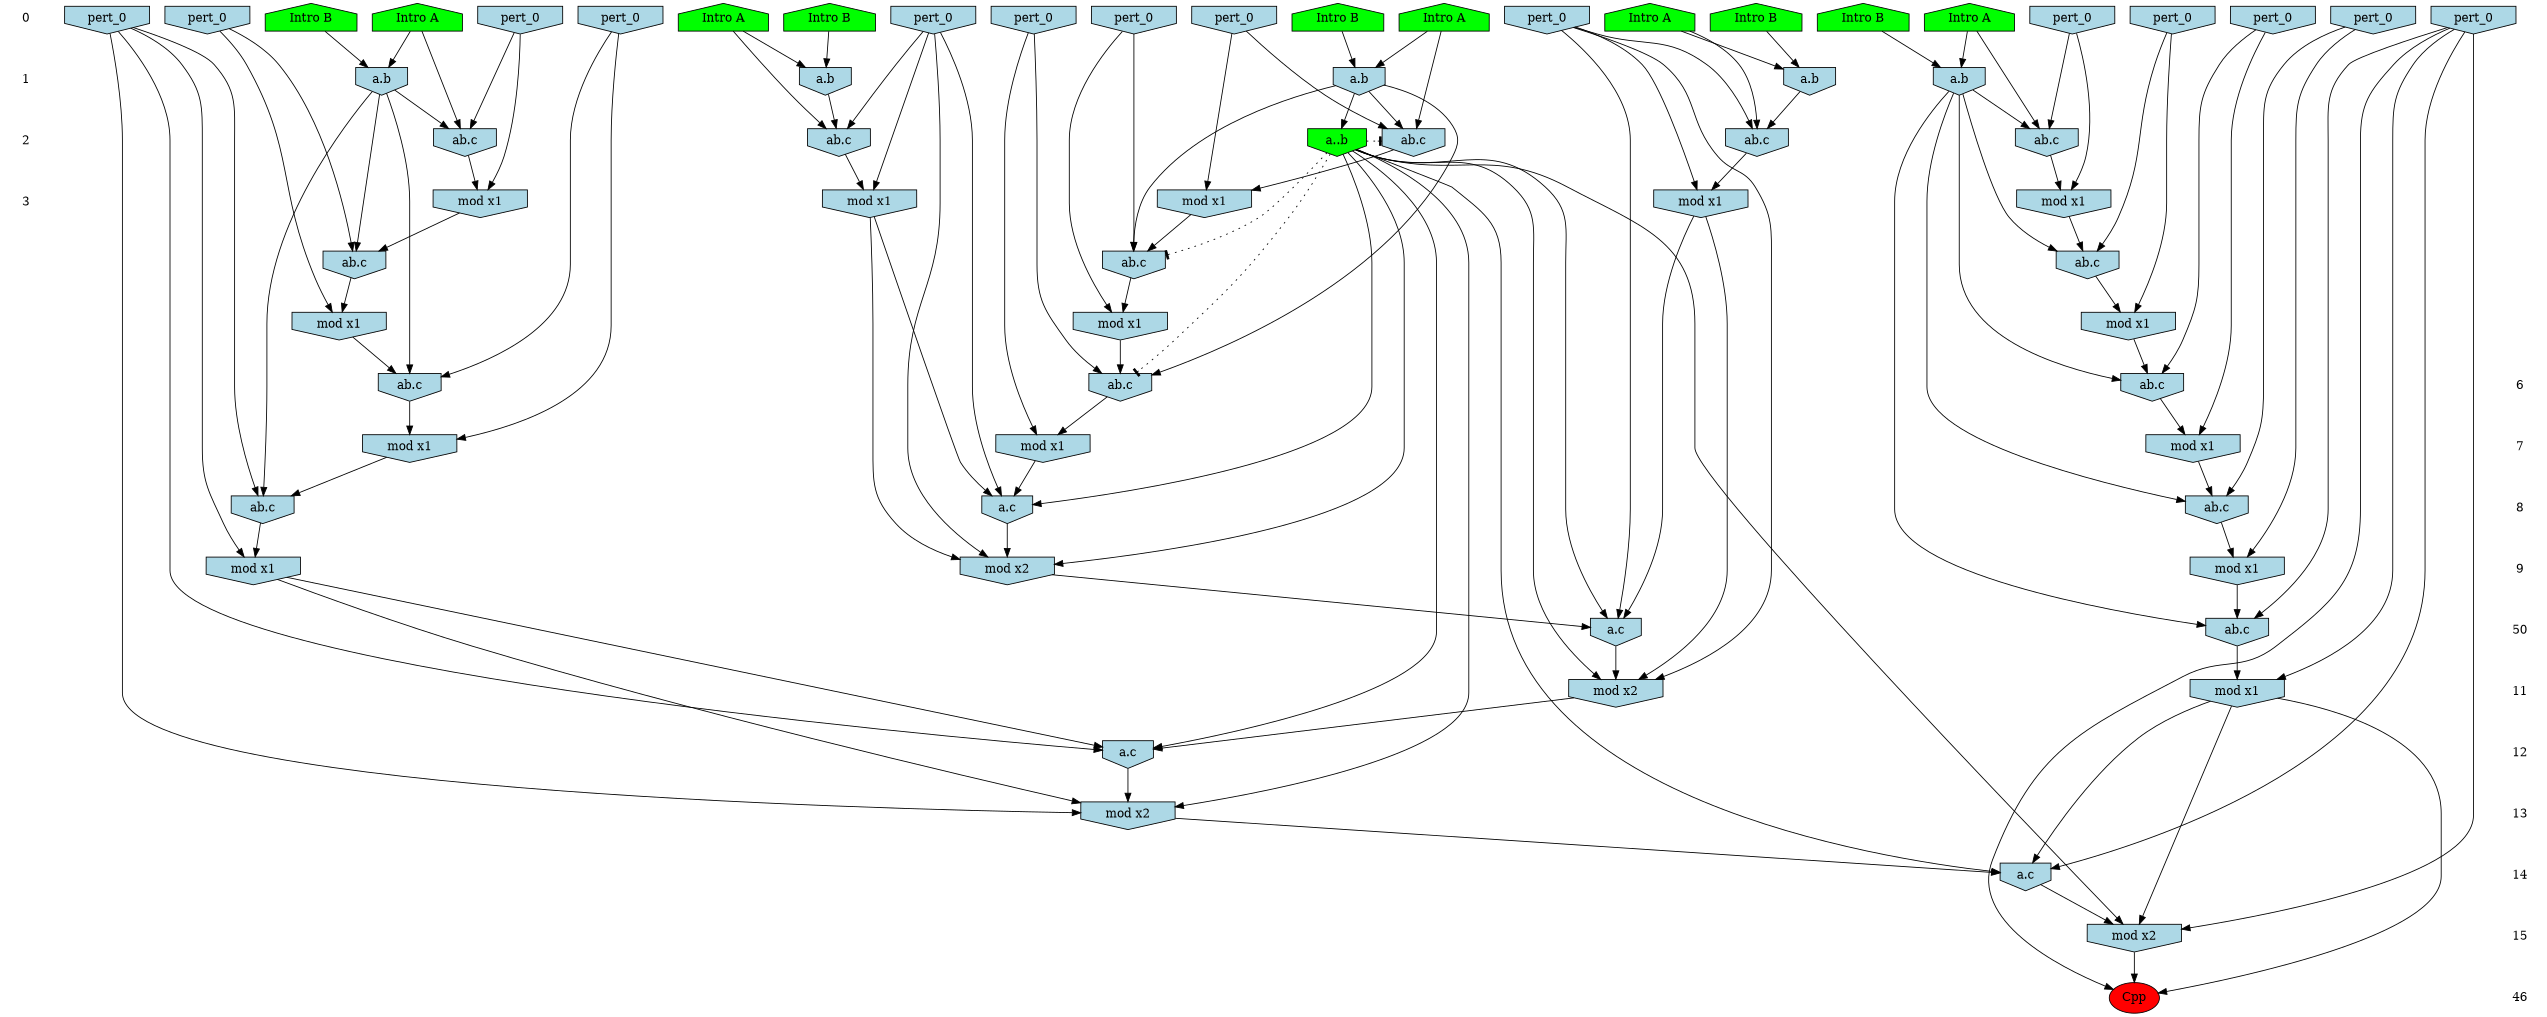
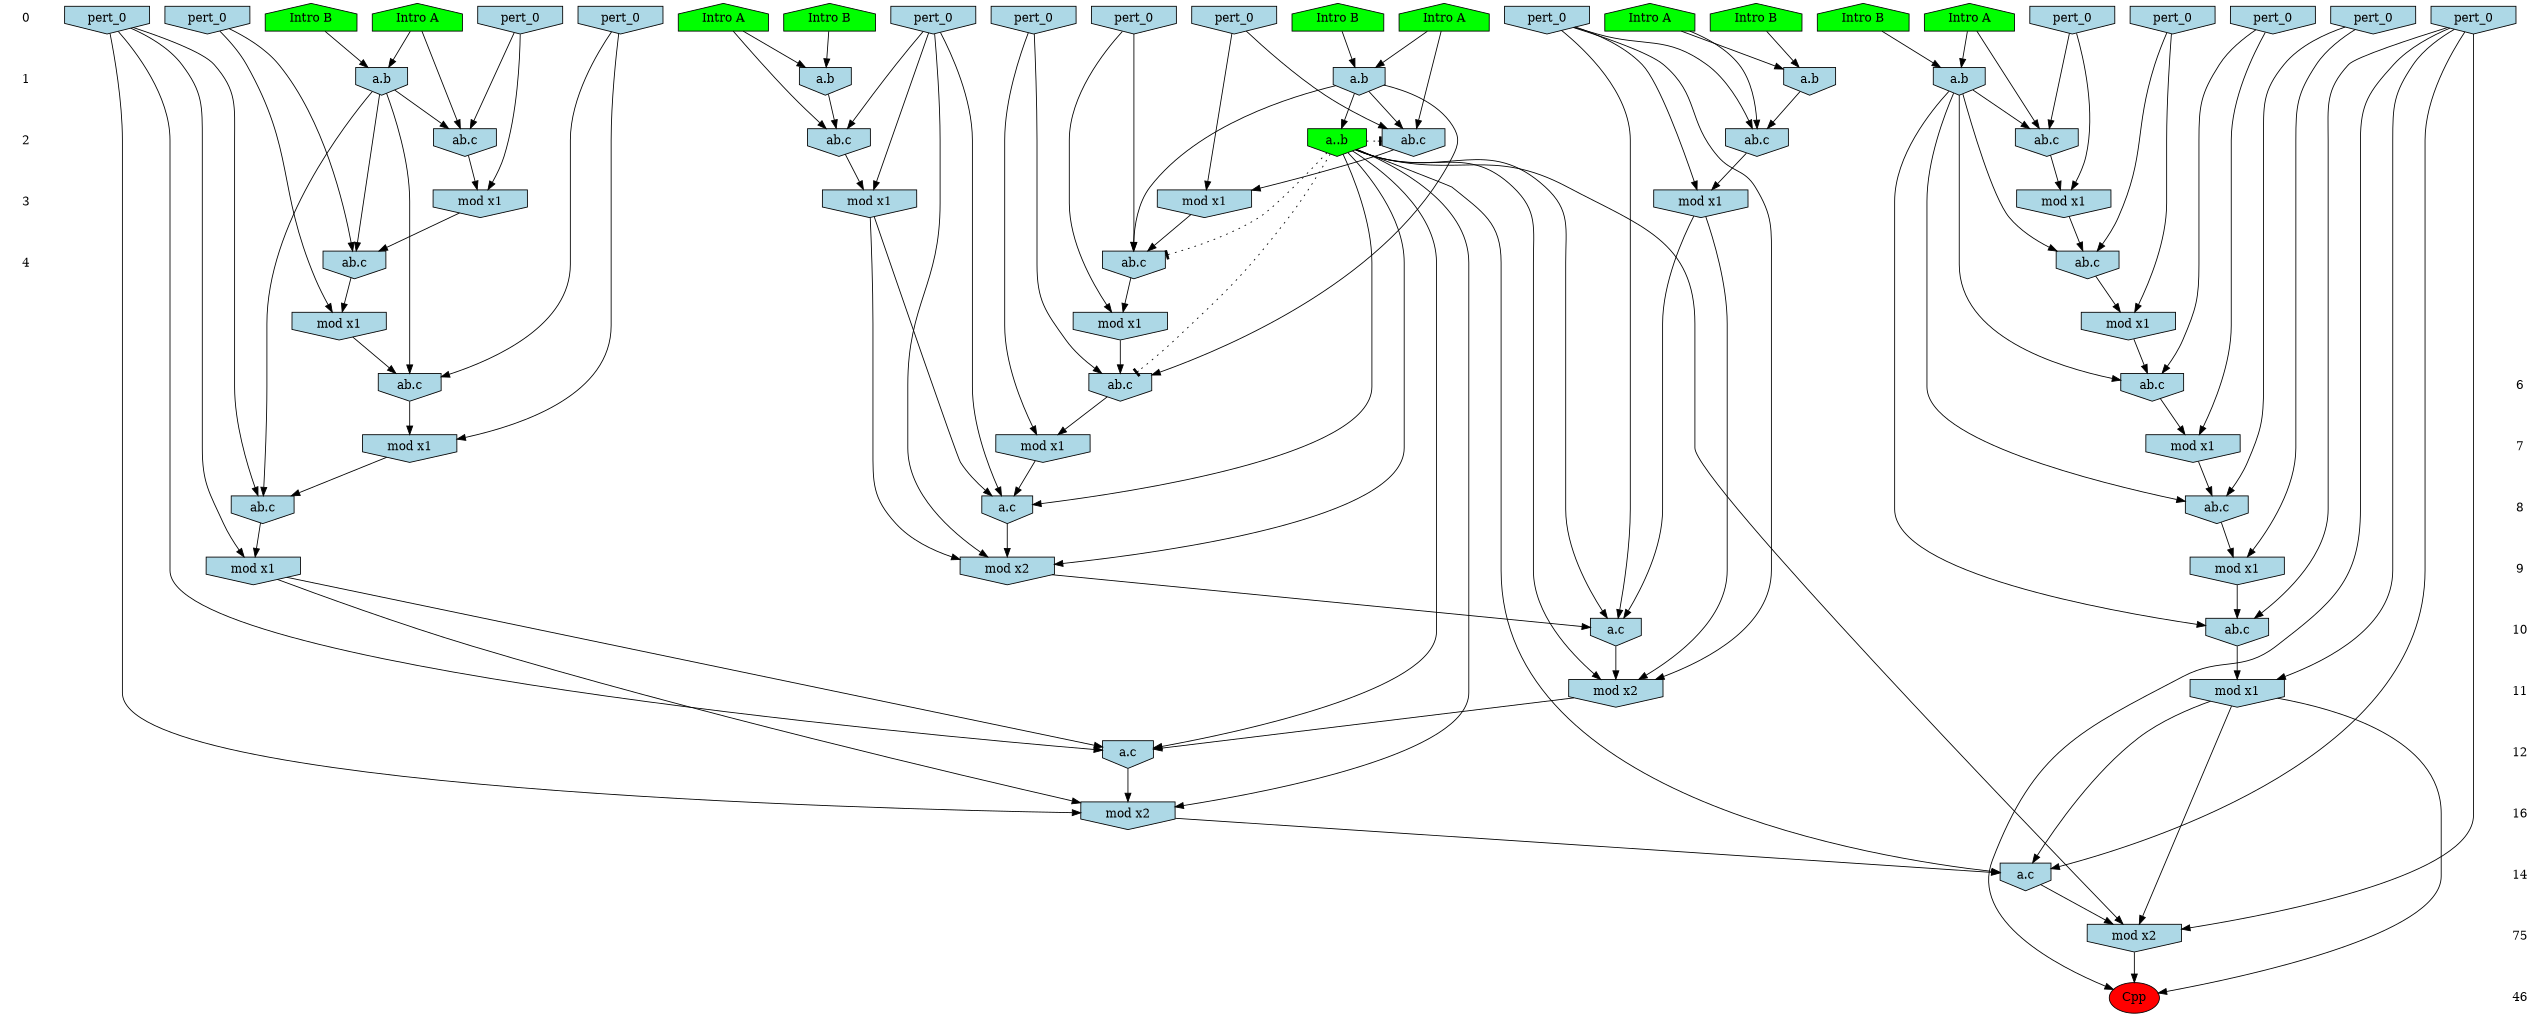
none -> (26, 264)
(2520, 631) -> (2520, 631)
(2520, 814) -> (2520, 814)
(2520, 937) -> (2520, 937)
